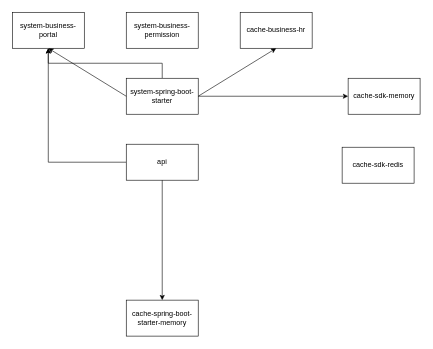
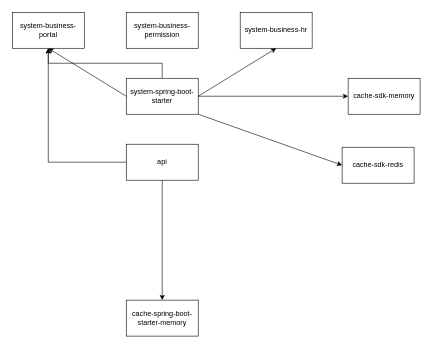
(276, 30) -> (276, 30)
none -> (269, 139)
